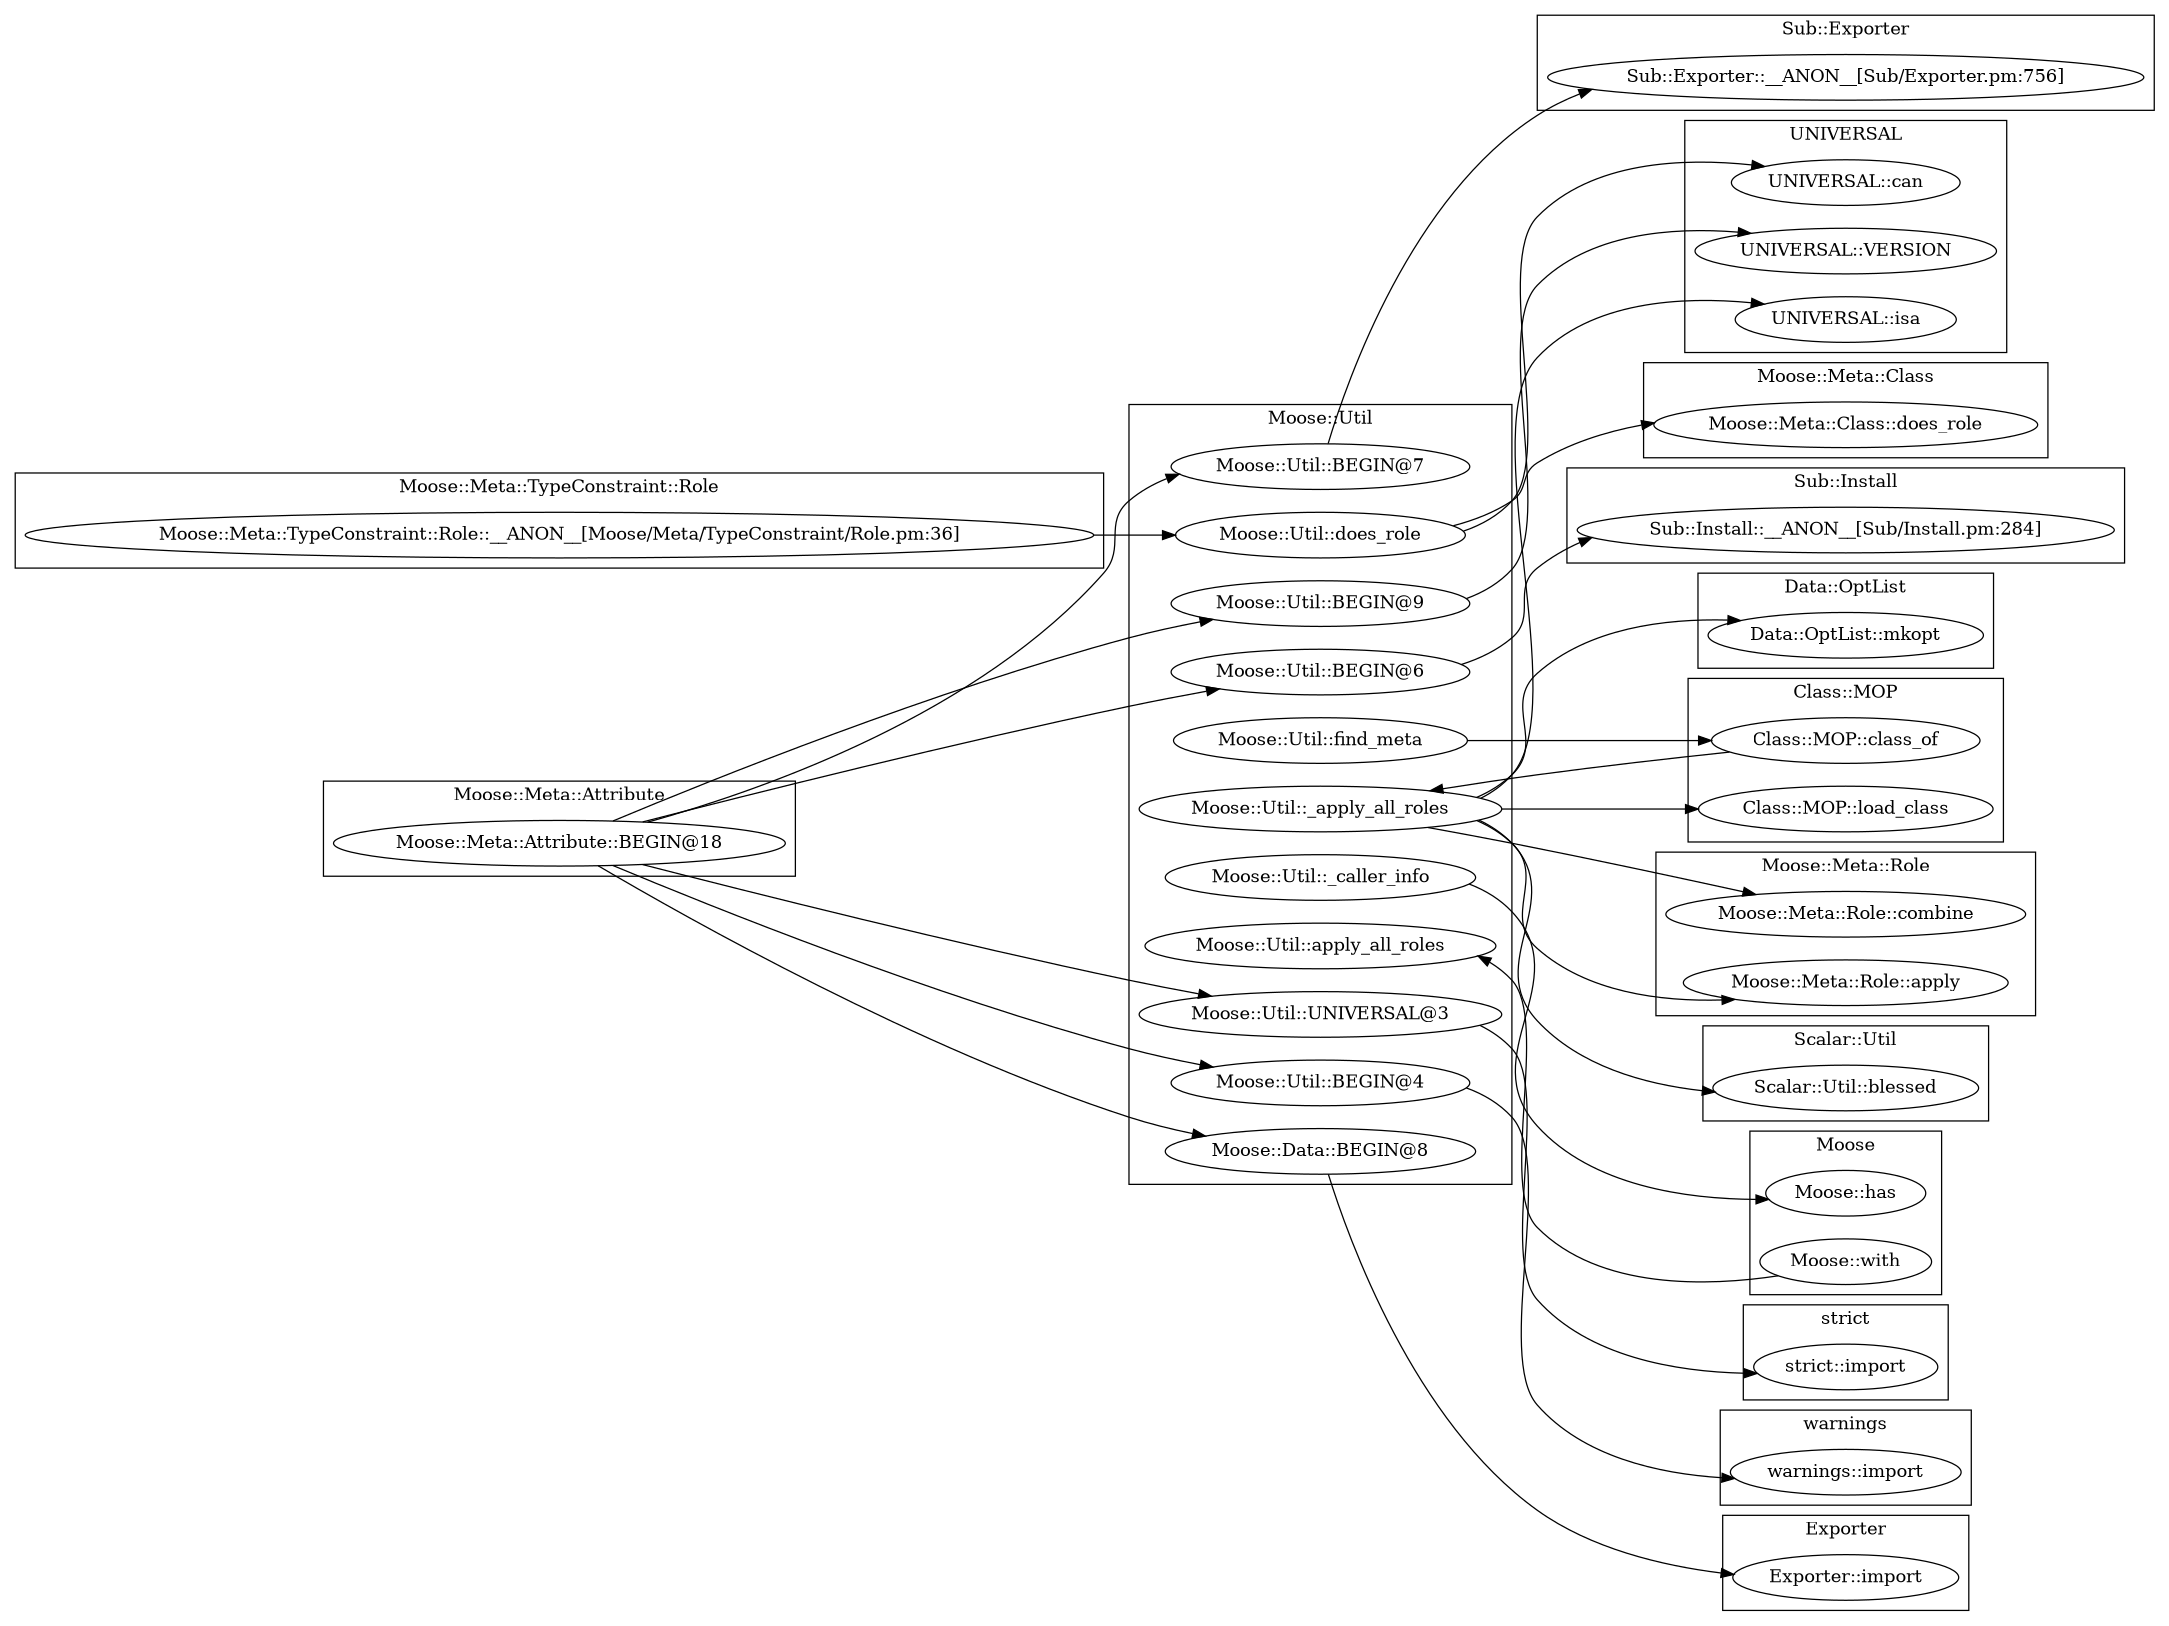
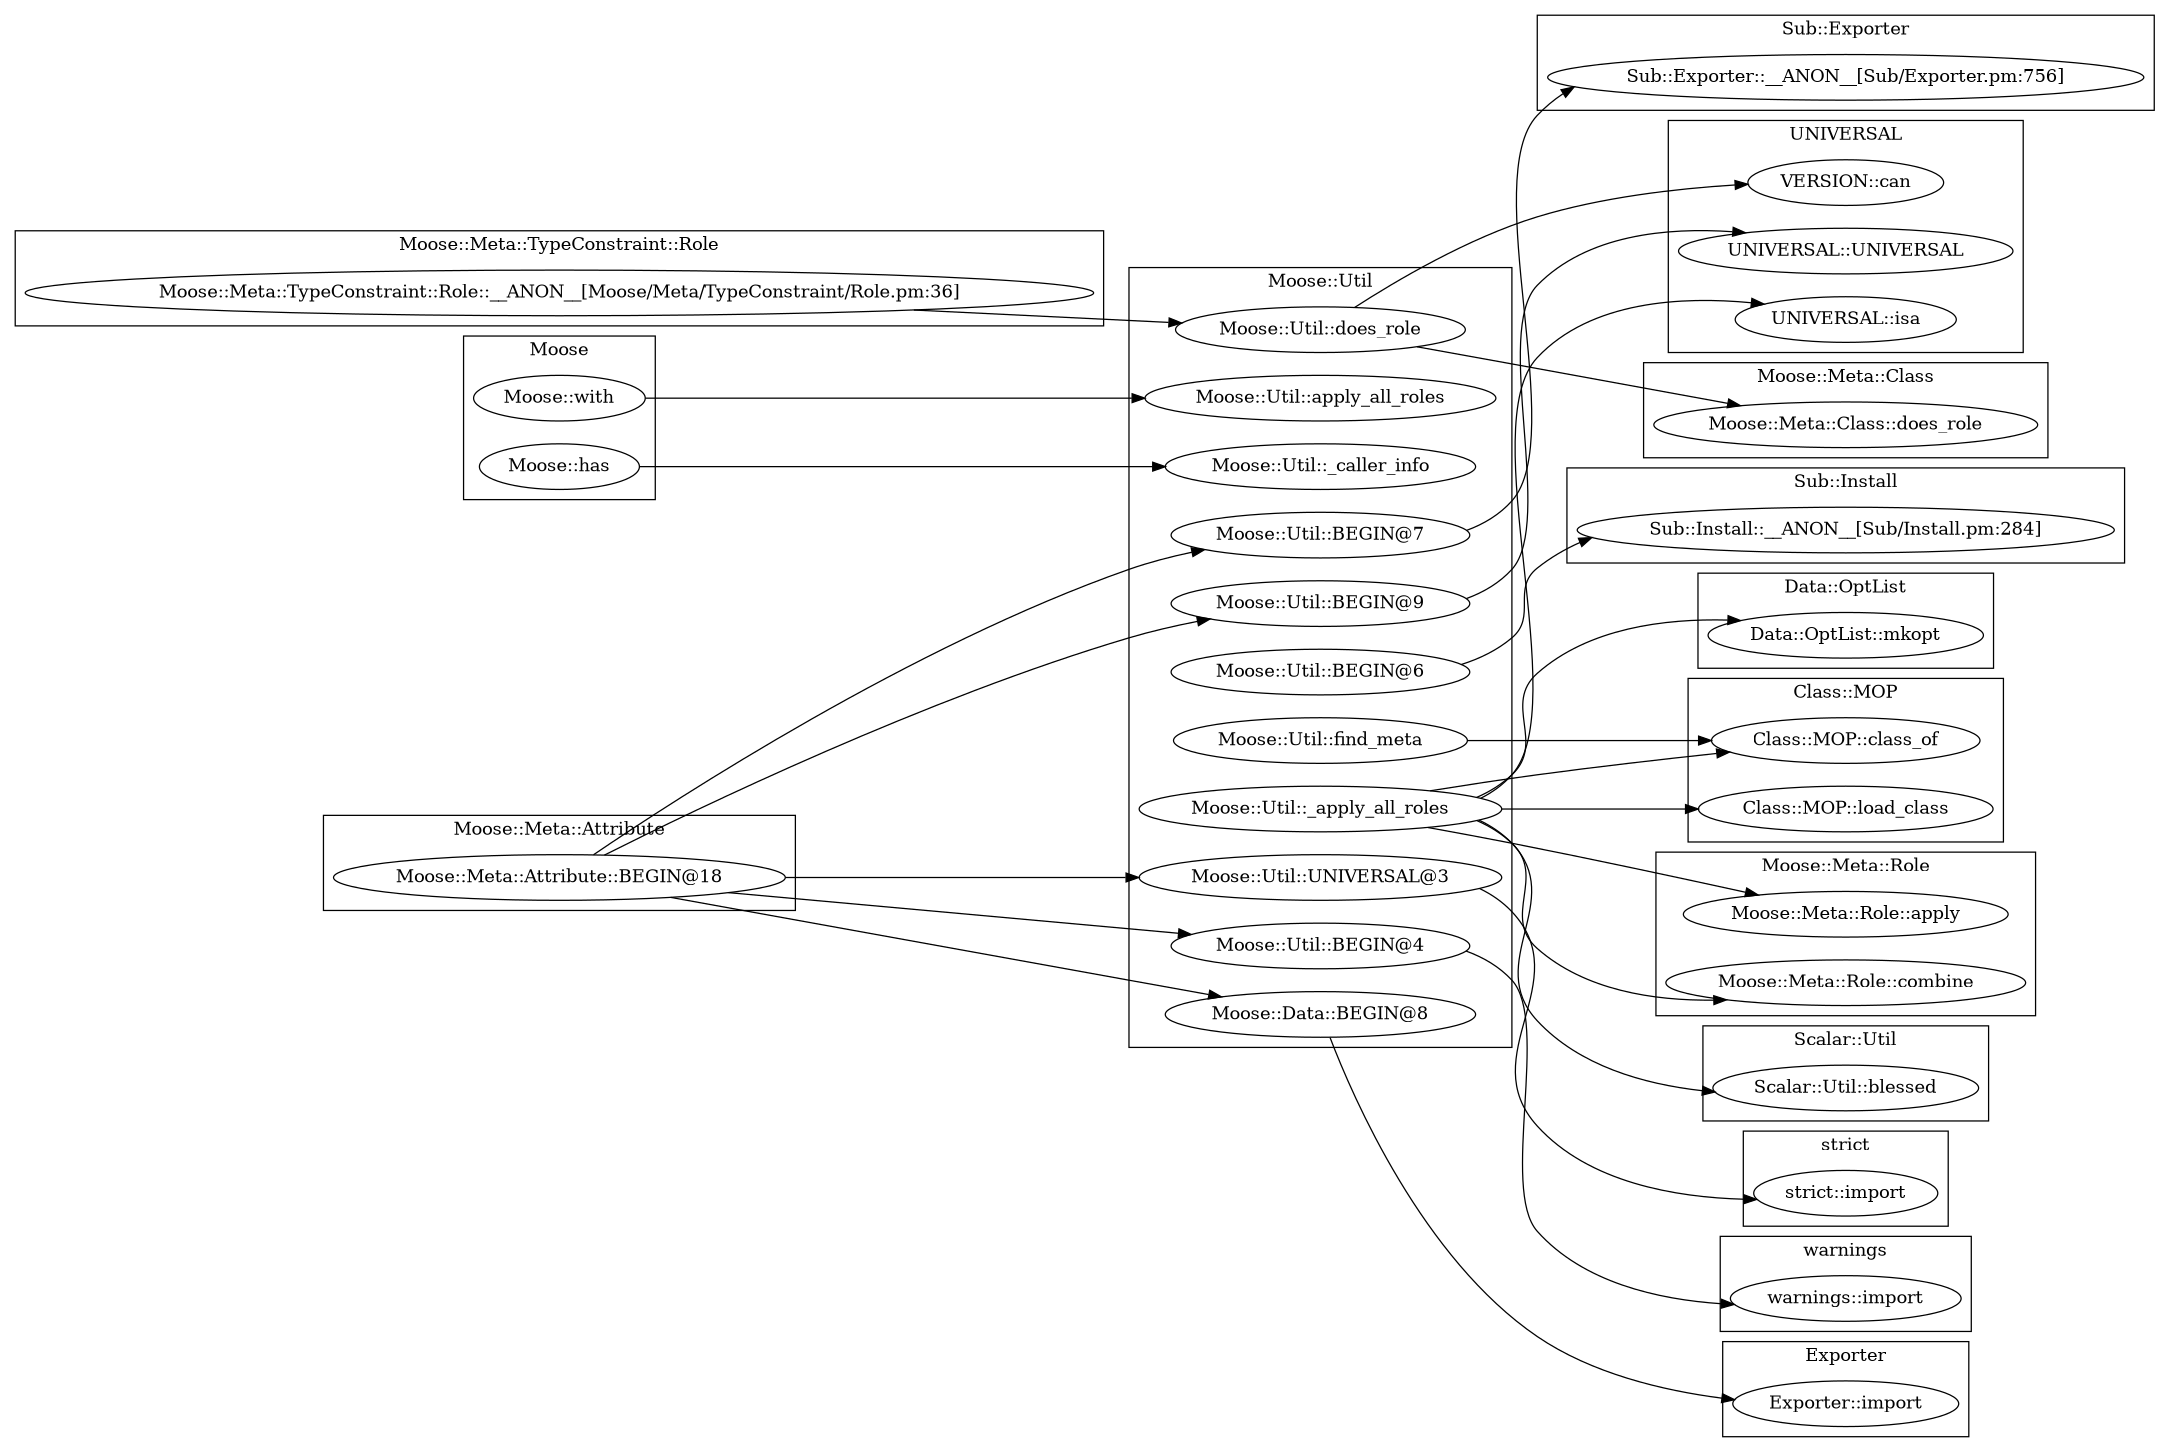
(1846, 183) -> (1846, 183)
(1846, 251) -> (1846, 251)
(924, 752) -> none
(1586, 768) -> (1573, 770)
(1541, 1129) -> (896, 467)
